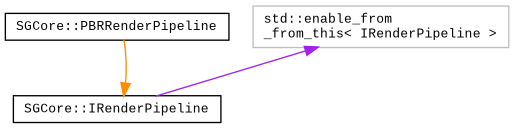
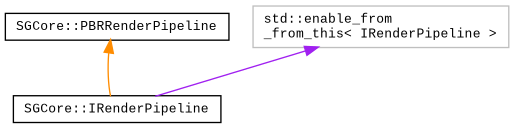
(126, 61) -> (108, 75)
